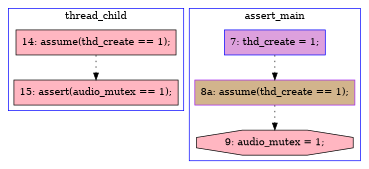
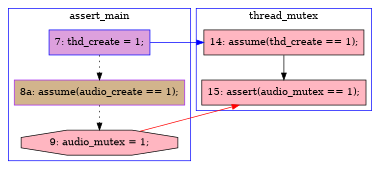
(96, 16) -> (284, 16)
none -> (173, 42)
(96, 64) -> (284, 64)
(275, 93) -> (100, 93)
none -> (186, 119)
